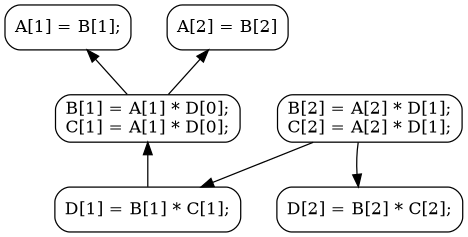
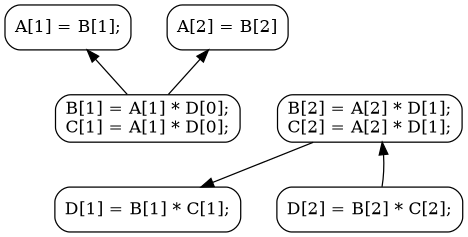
(357, 158) -> (384, 171)
(148, 171) -> none
